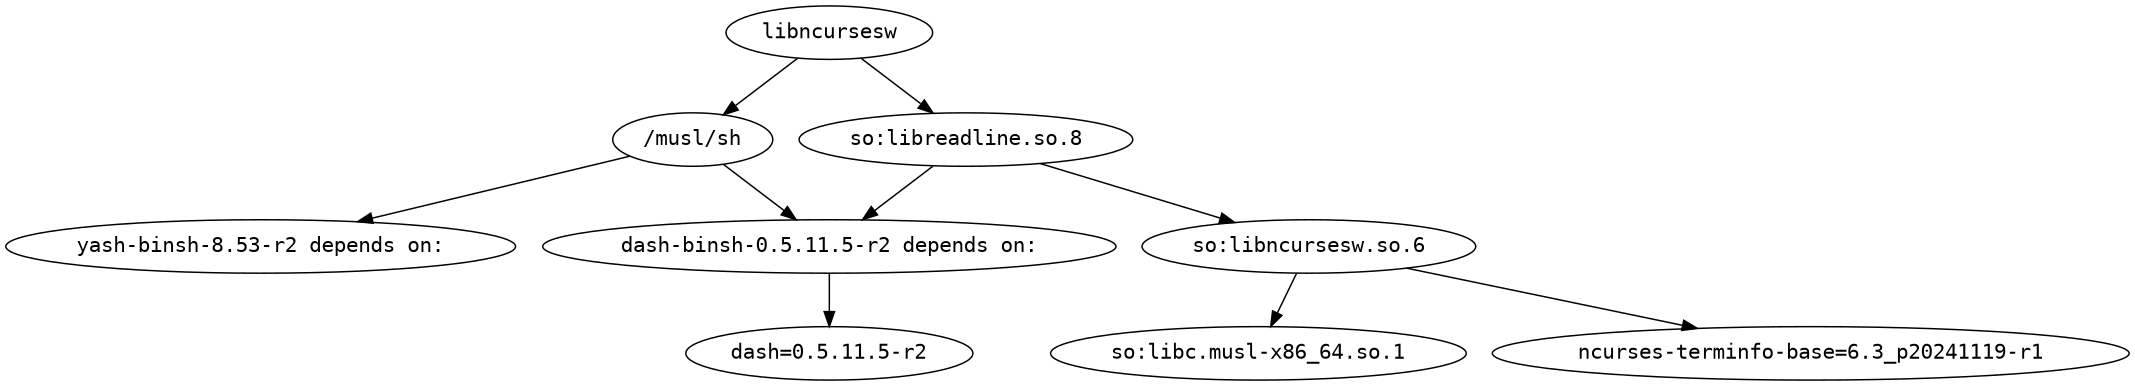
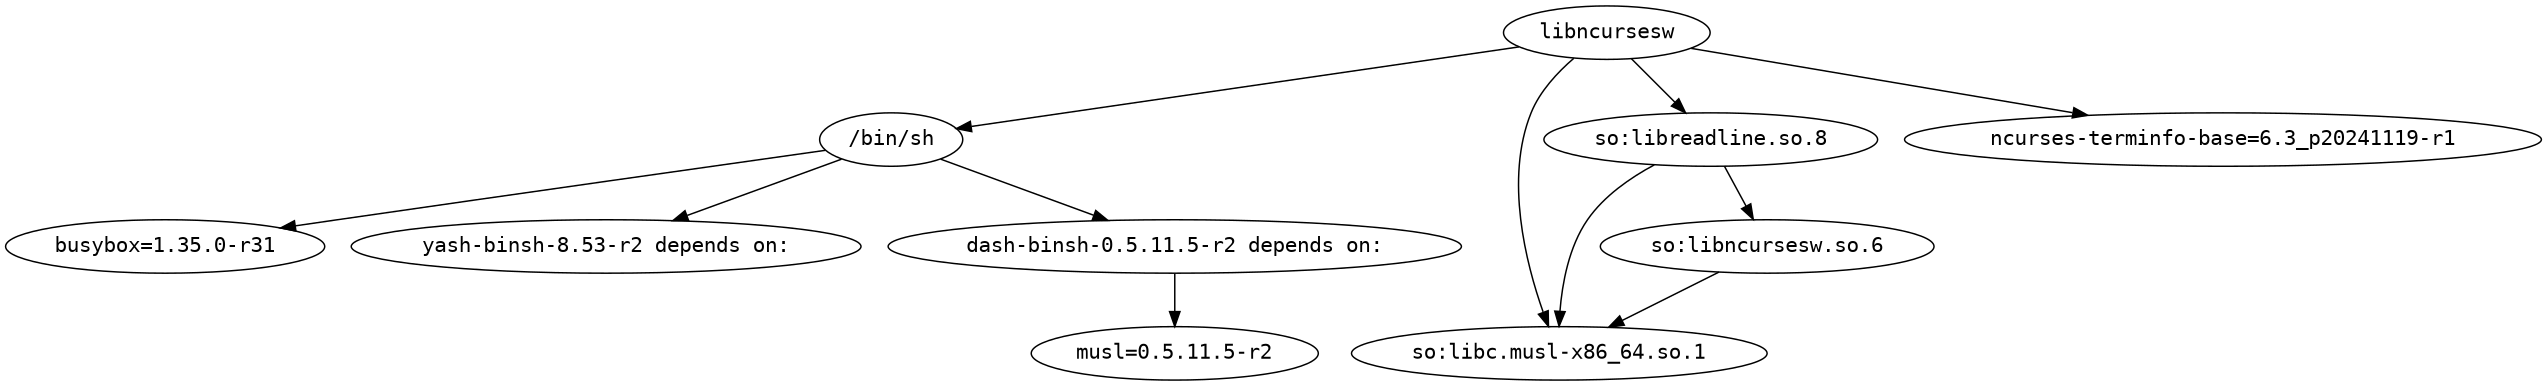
(693, 140) -> (891, 140)
none -> (1519, 178)
(904, 188) -> (1585, 224)
none -> (165, 246)
(1545, 297) -> (1882, 81)
(829, 353) -> (1175, 353)
